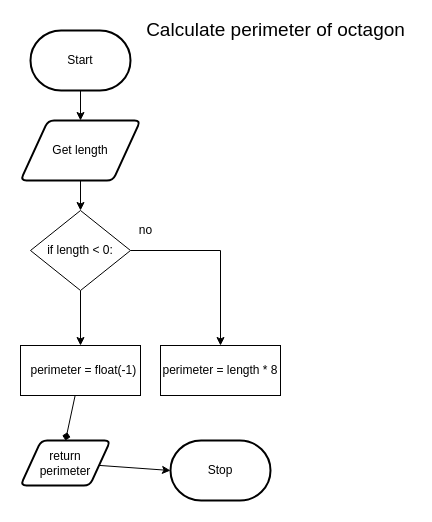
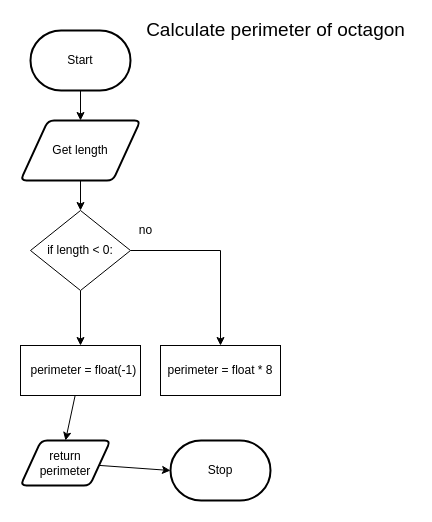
(221, 371) -> (221, 371)
(67, 432) -> (67, 432)
